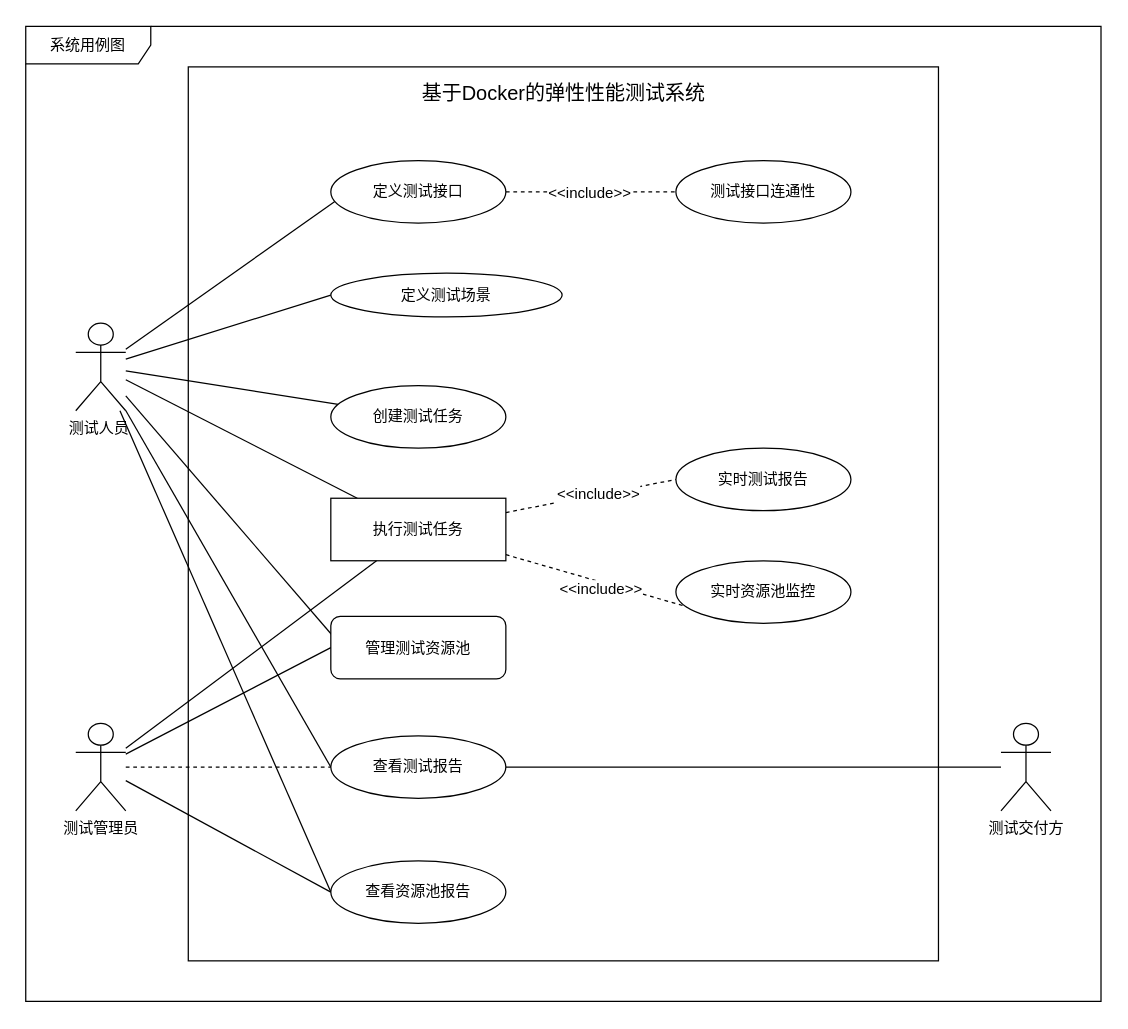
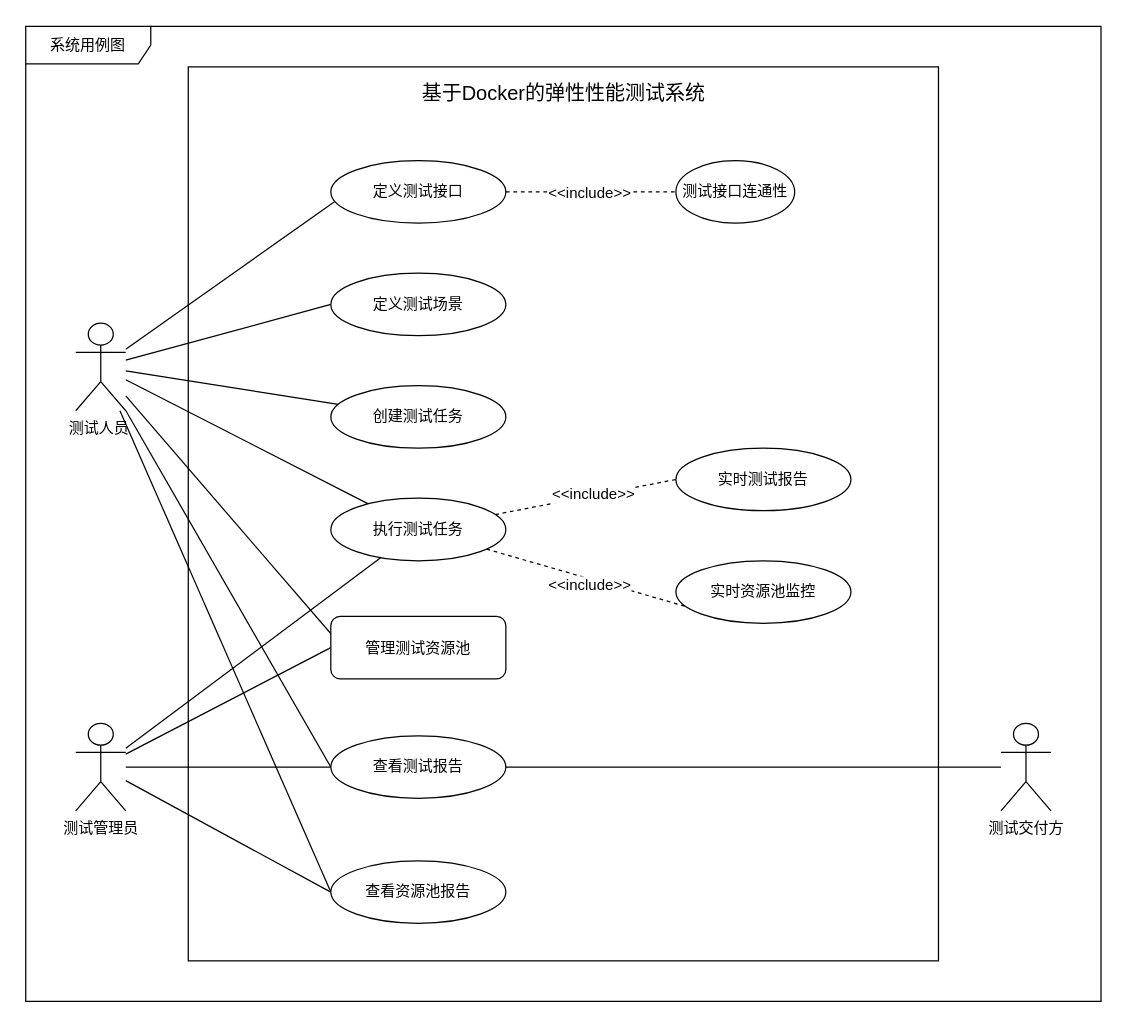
(763, 192) -> (735, 192)
(446, 295) -> (418, 304)
(418, 529) -> (418, 529)
(228, 767) -> (228, 767)
